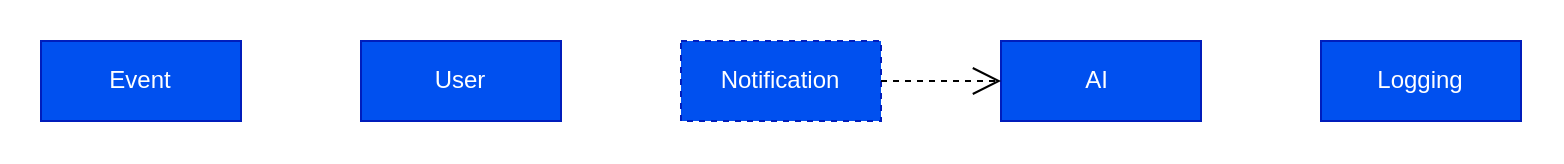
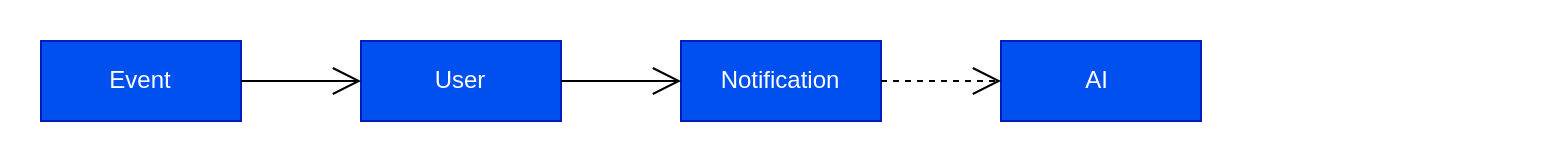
none -> (298, 81)
none -> (618, 81)
(781, 81) -> (781, 81)
(1421, 81) -> none
